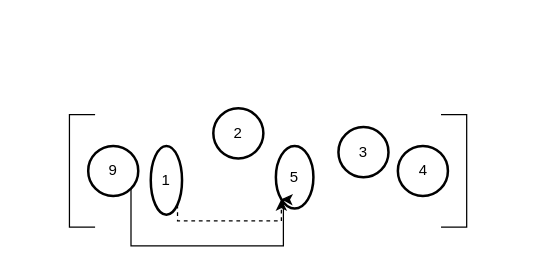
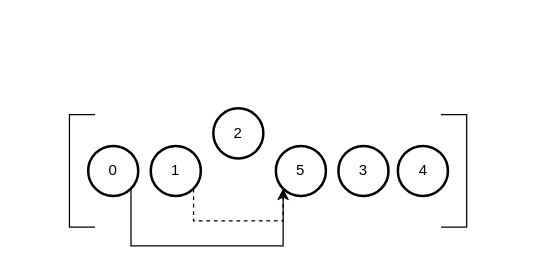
(363, 152) -> (363, 171)
(113, 171) -> (113, 171)
(294, 177) -> (301, 171)
(166, 180) -> (176, 171)
